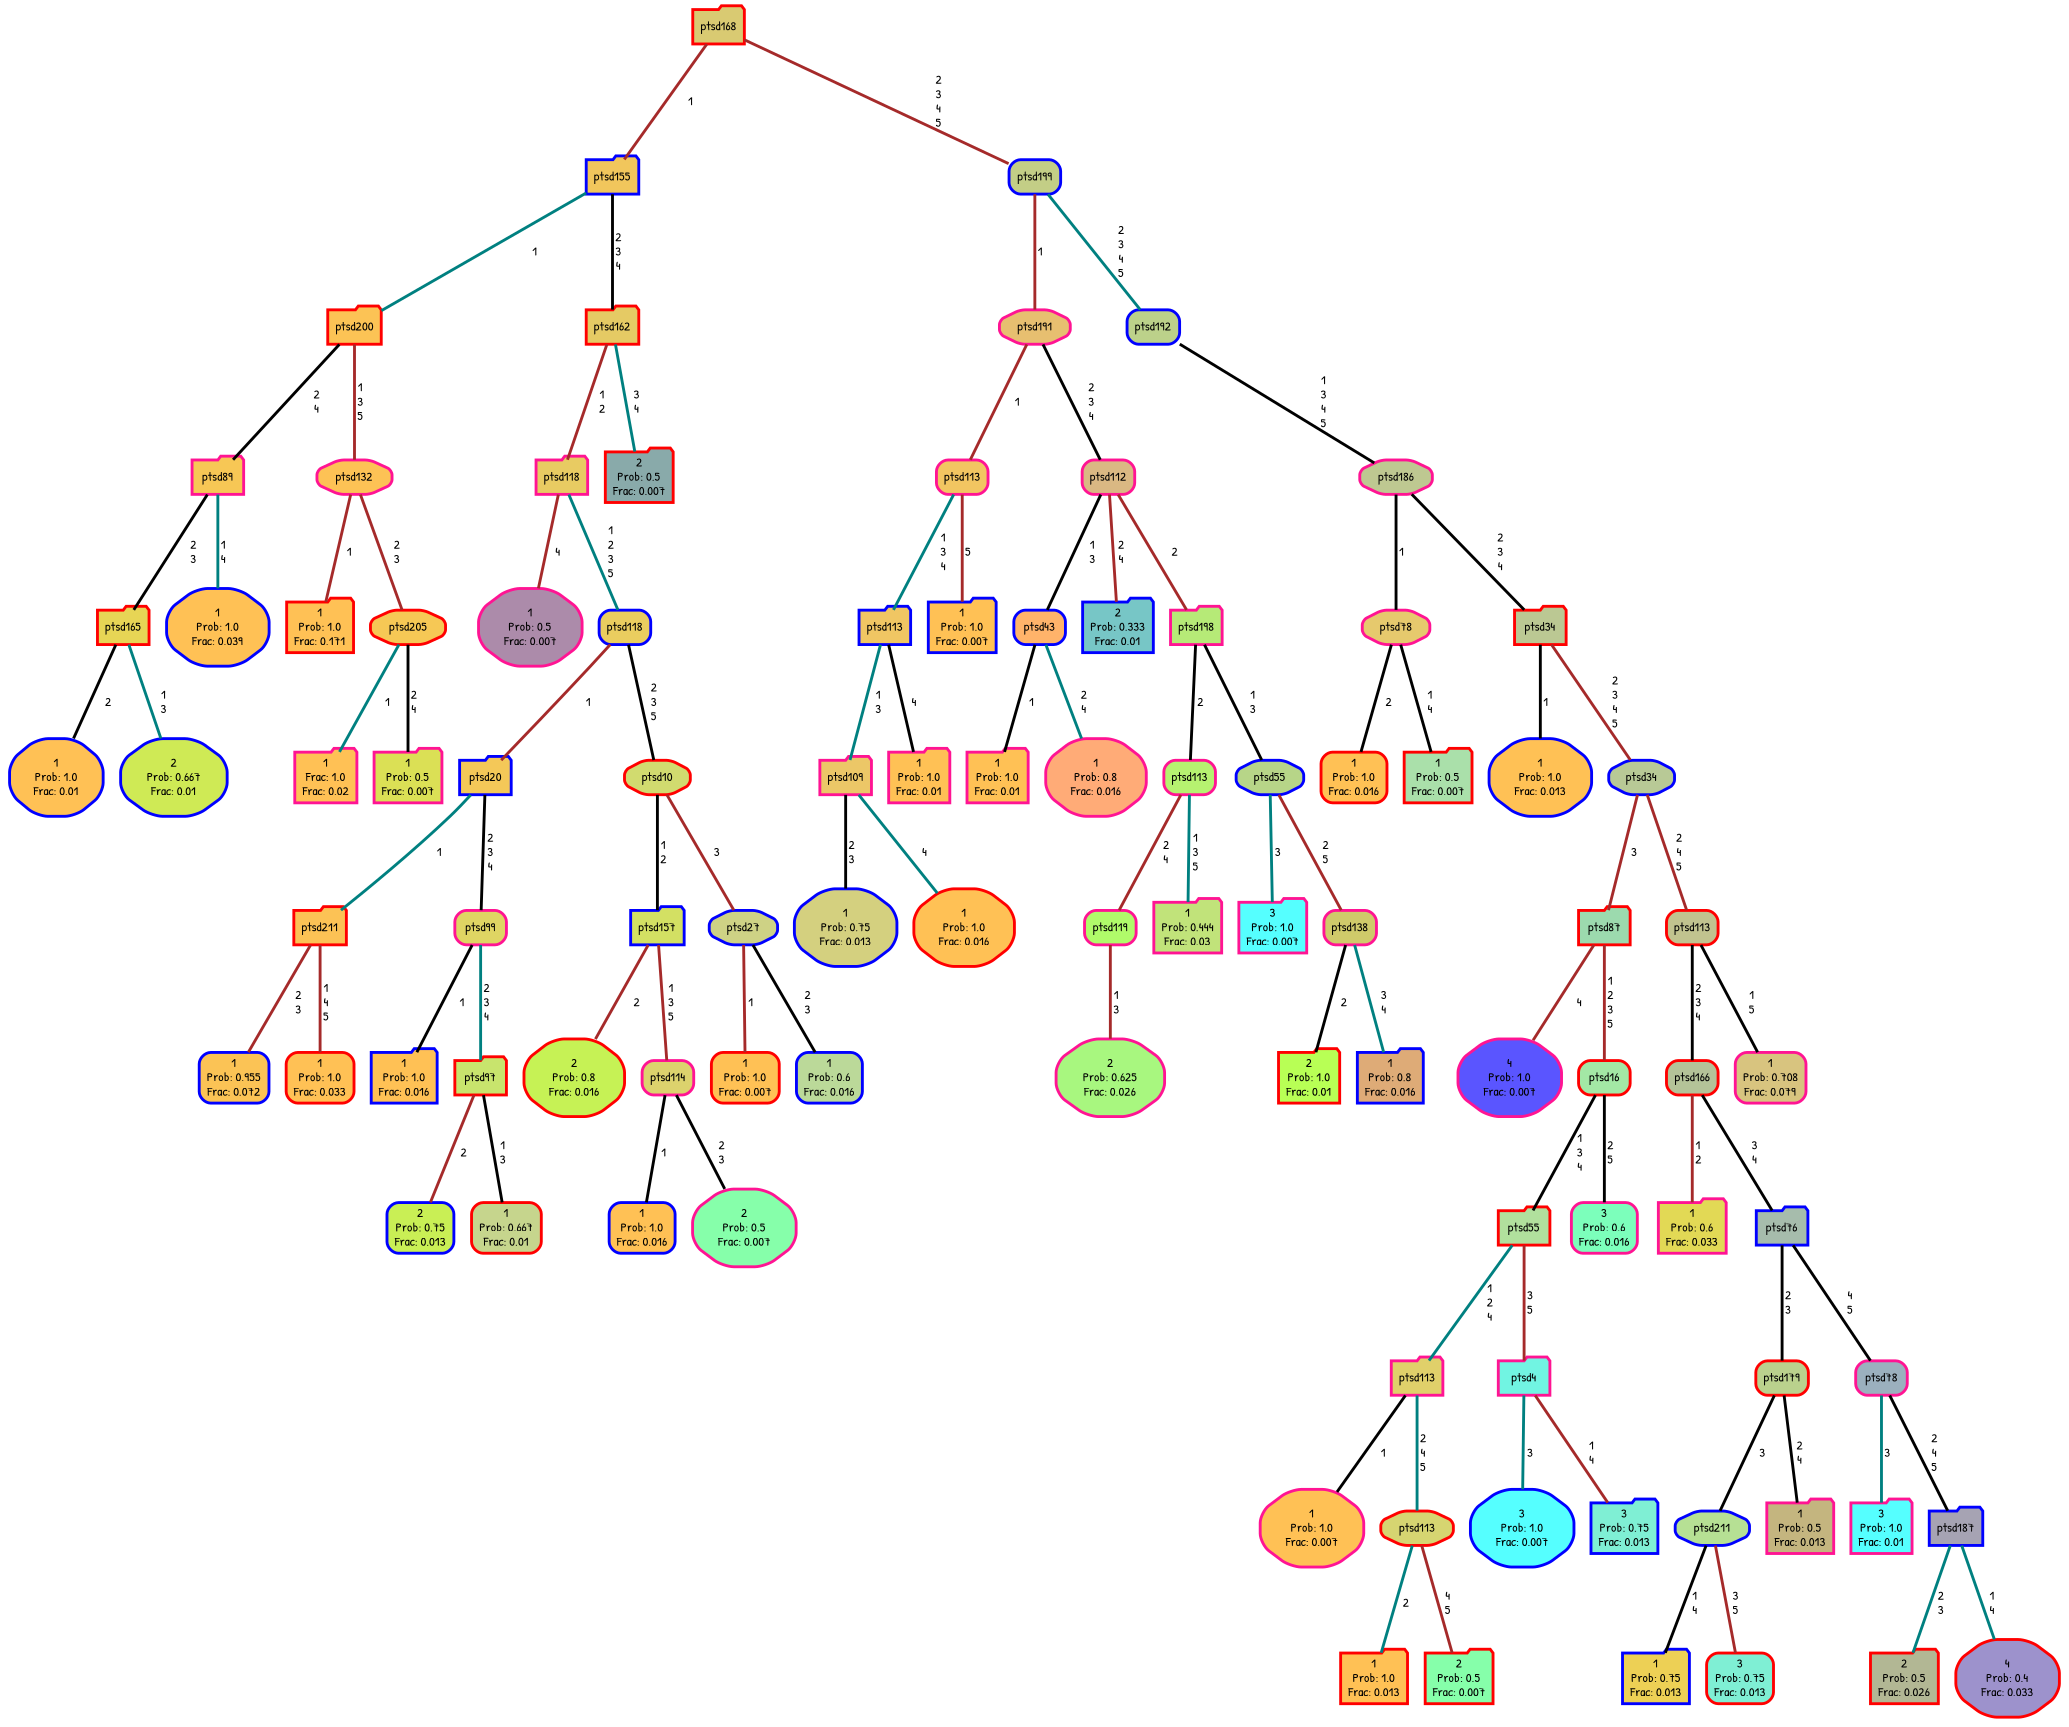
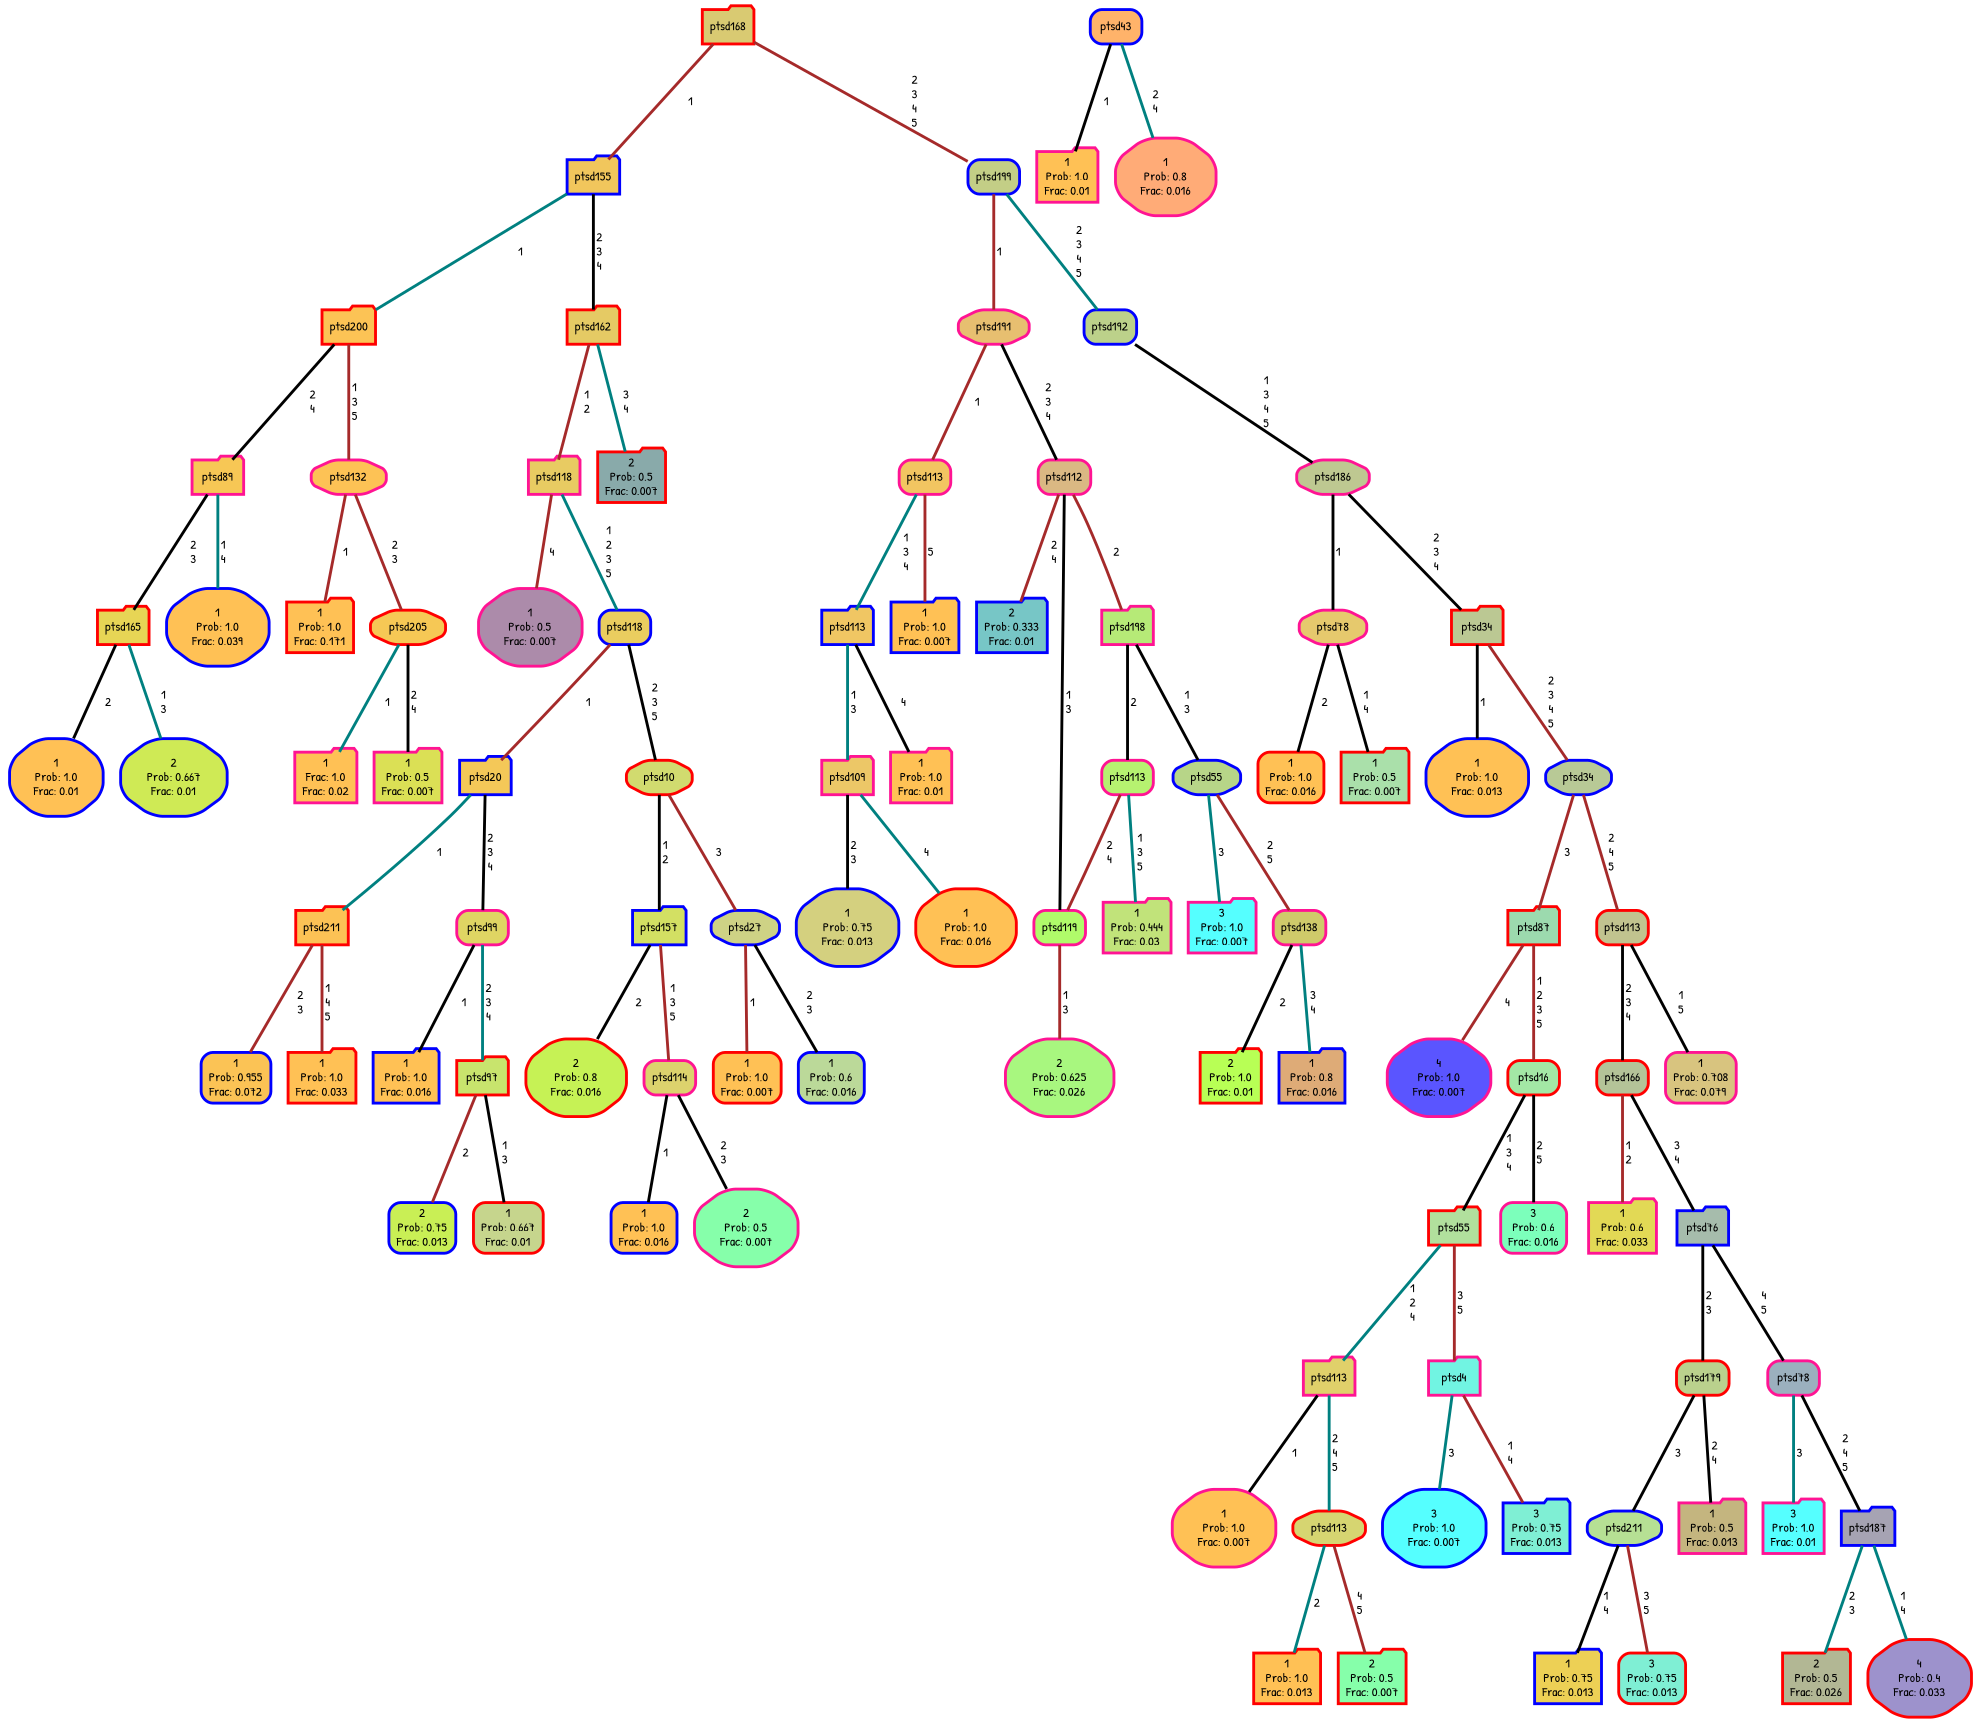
(1074, 552) -> (1062, 702)
(622, 992) -> (624, 992)
(320, 1078) -> (322, 1078)
